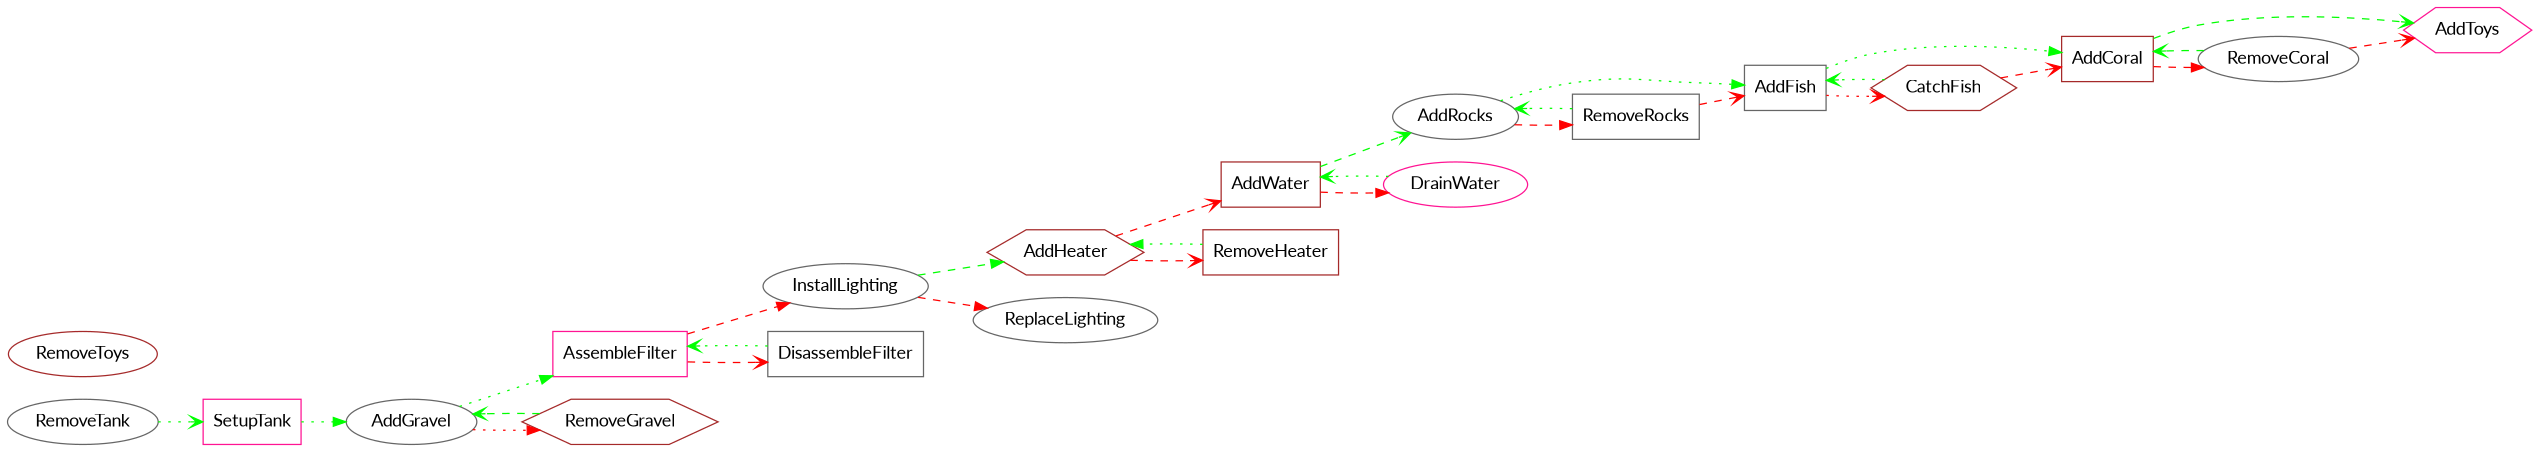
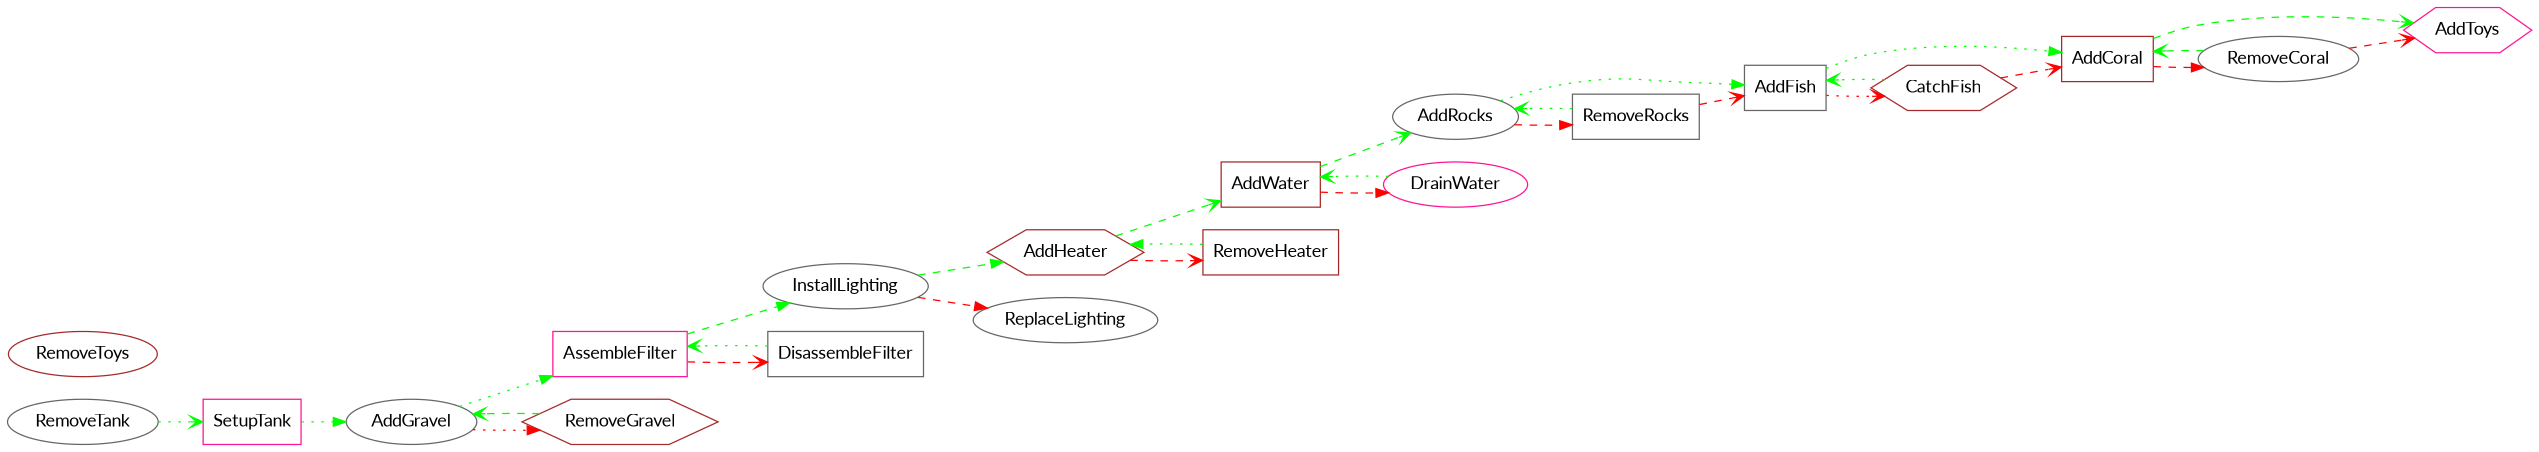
(1162, 220) -> (1162, 220)
(732, 320) -> (732, 320)
